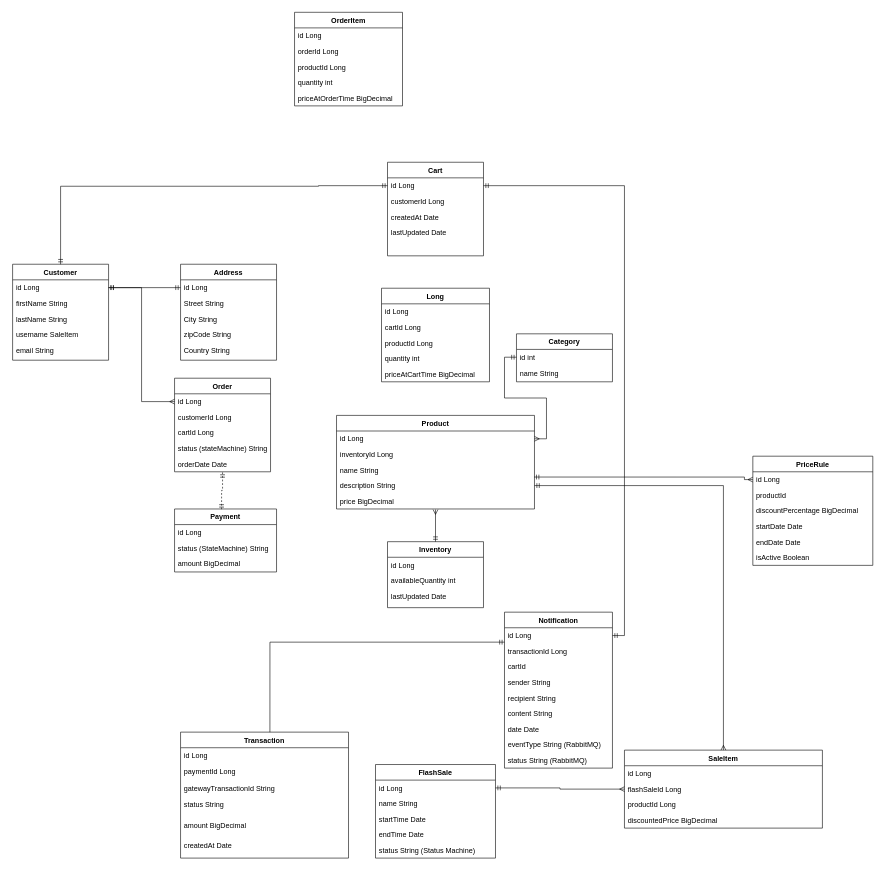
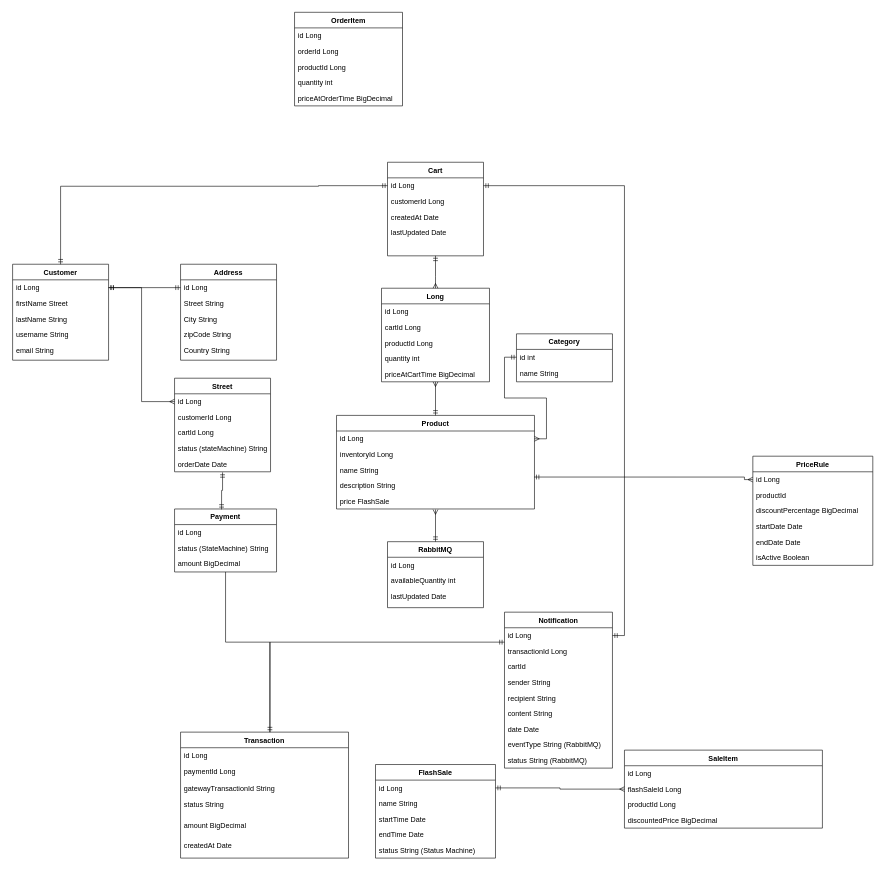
none -> (435, 273)
(45, 304) -> (46, 304)
(48, 335) -> (44, 335)
(222, 386) -> (222, 386)
none -> (435, 399)
(222, 491) -> (222, 491)
(367, 502) -> (366, 502)
(723, 524) -> none
(435, 550) -> (435, 550)
none -> (225, 628)
